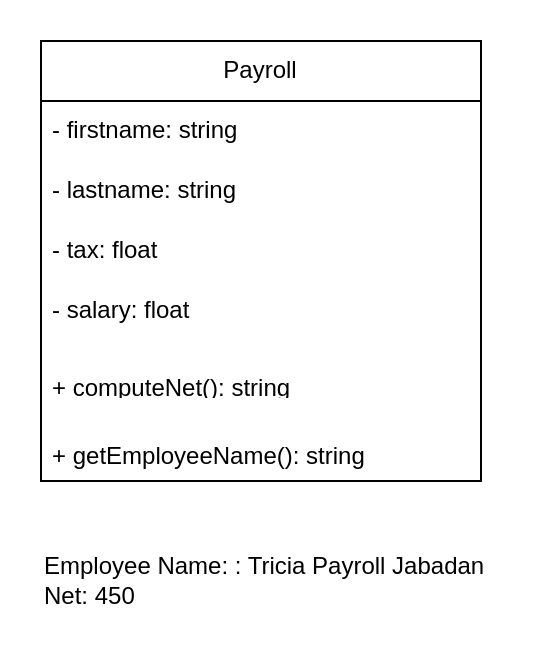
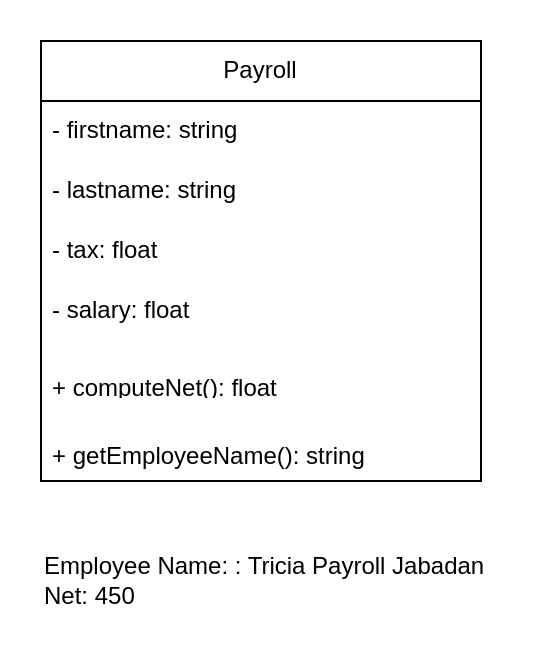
(188, 371) -> (182, 371)
